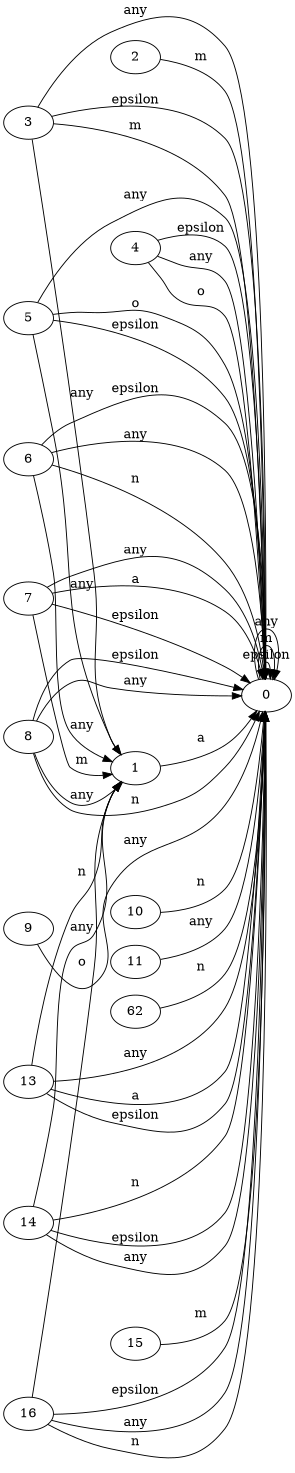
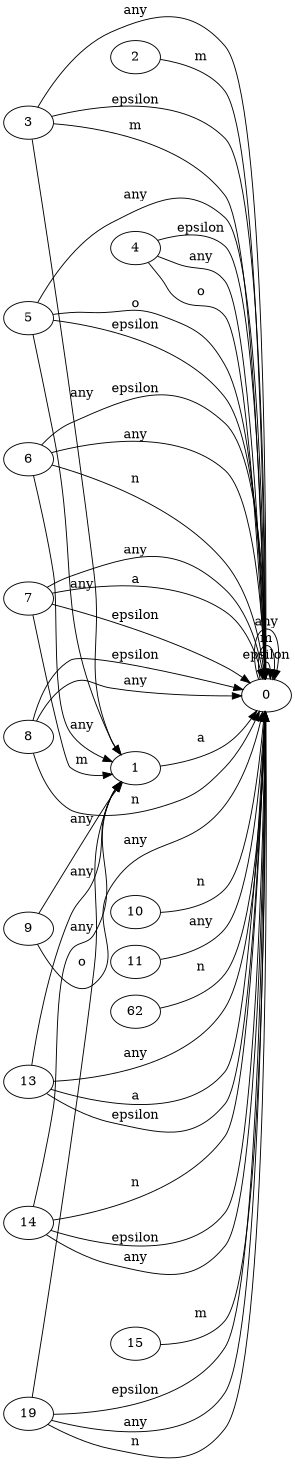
(65, 799) -> (77, 851)
(82, 872) -> (82, 872)
(29, 1414) -> (29, 1414)
